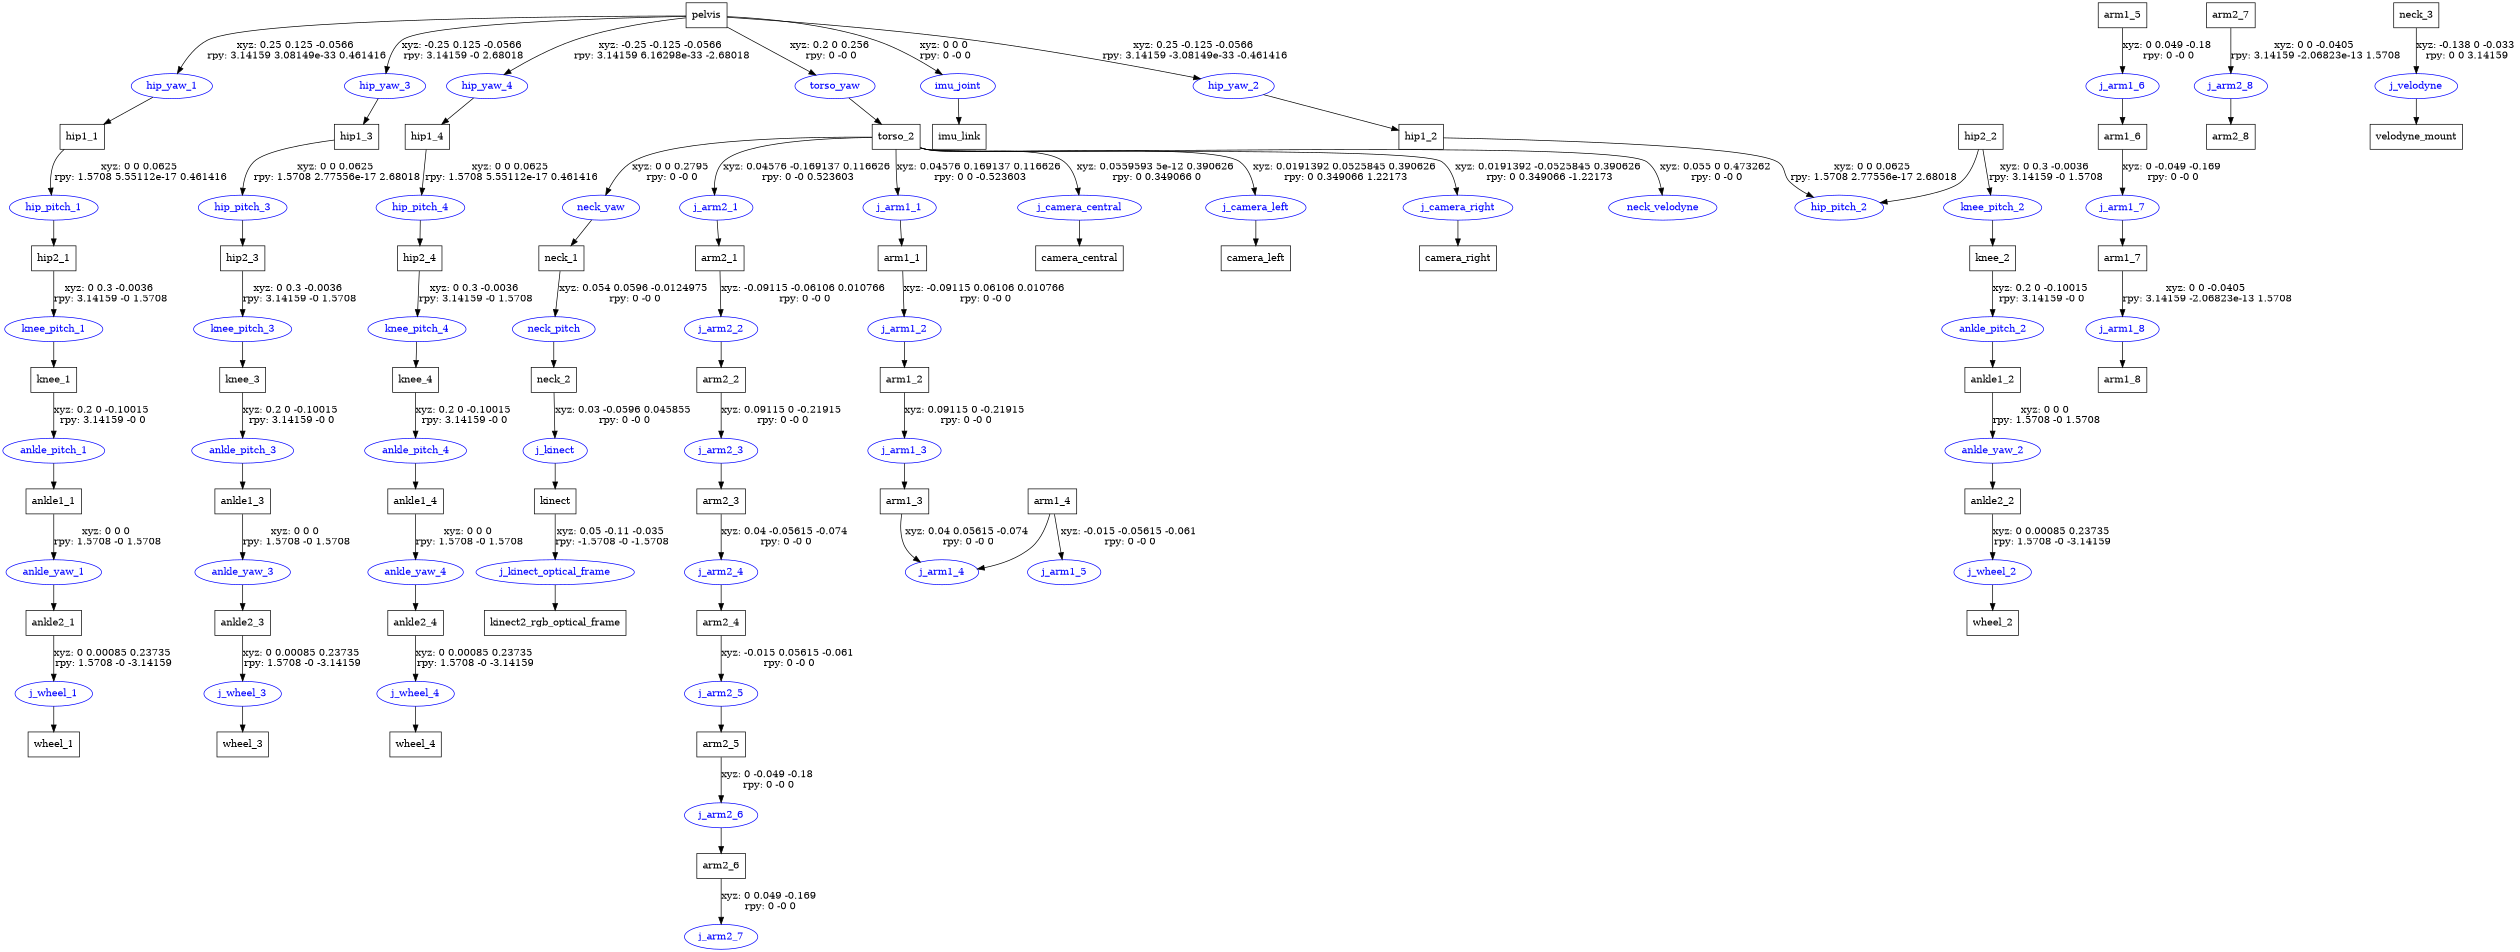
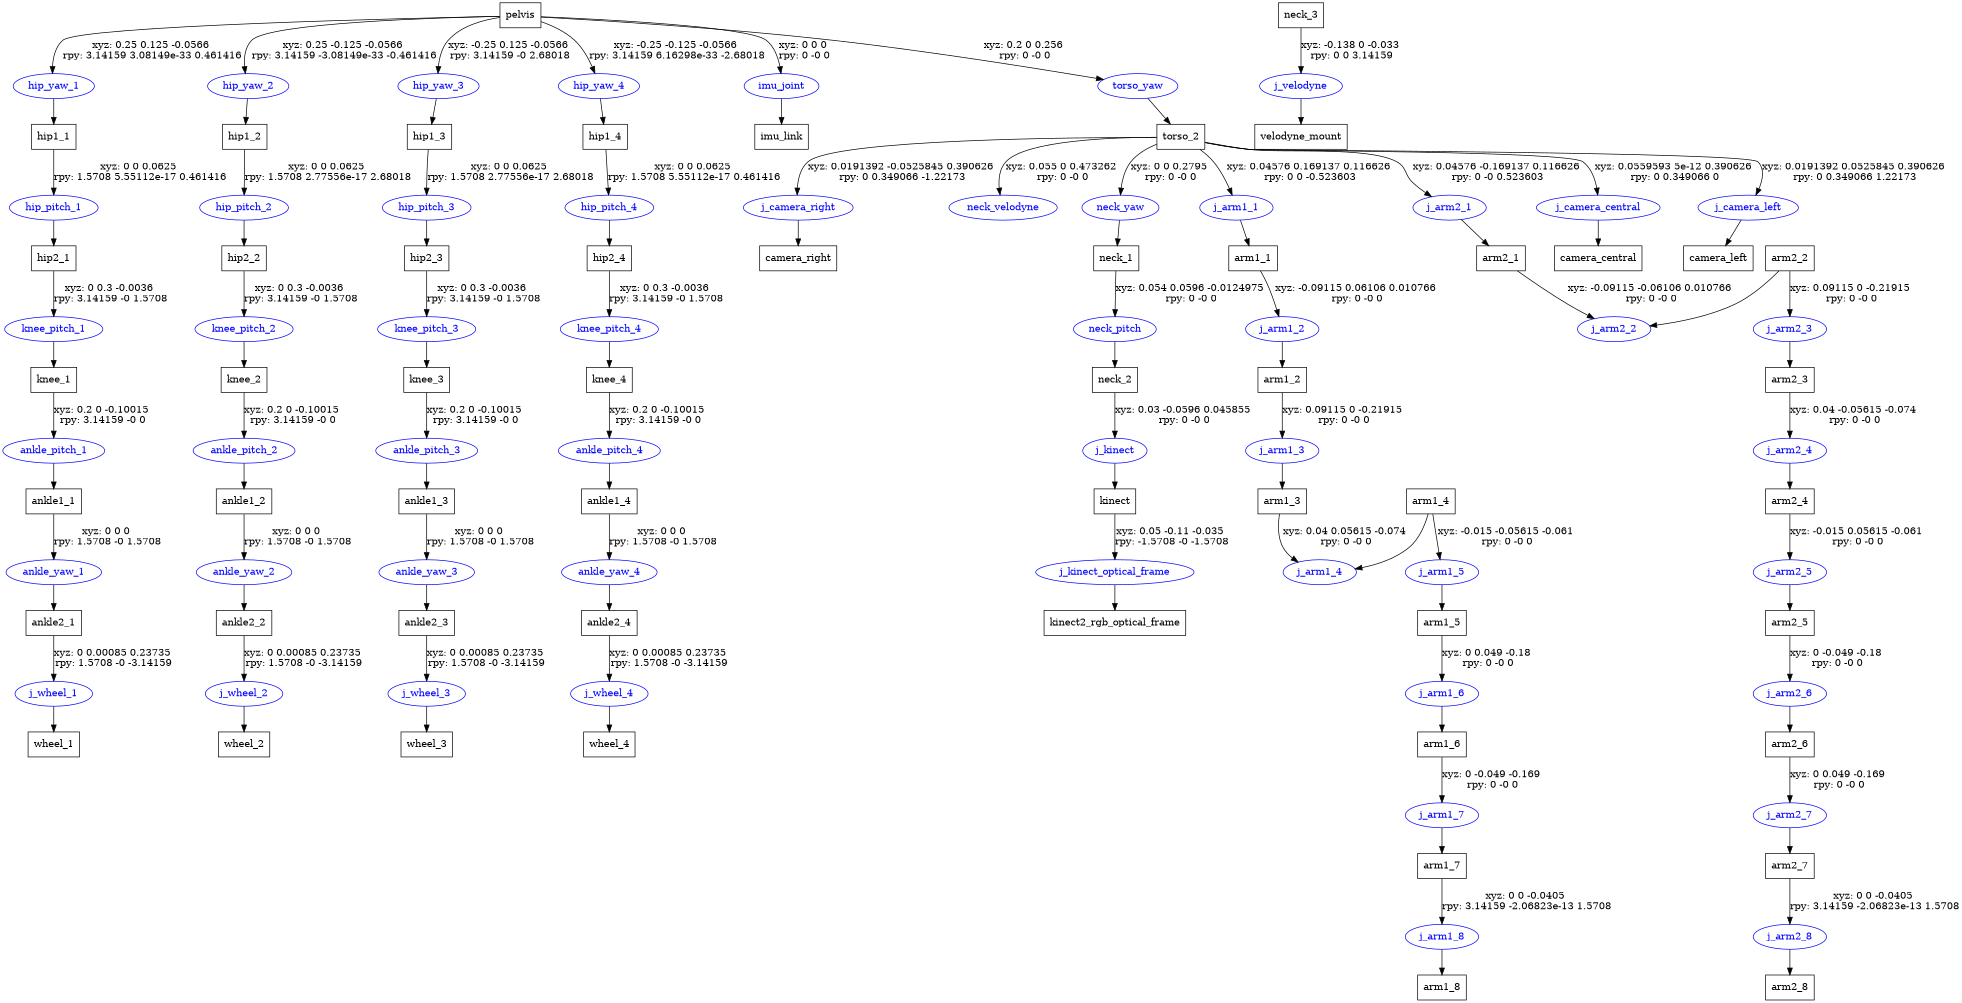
(1943, 190) -> (244, 230)
(721, 351) -> (1723, 309)
none -> (1442, 594)
none -> (1790, 837)
